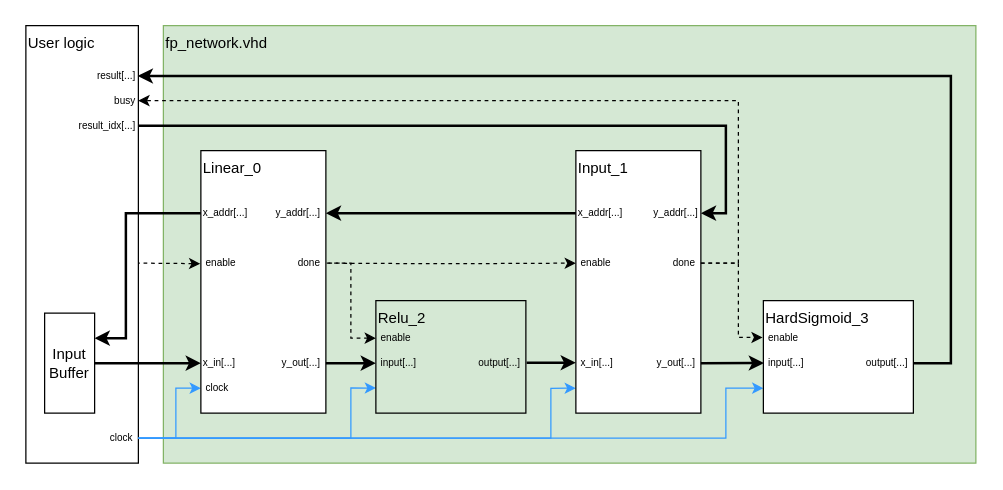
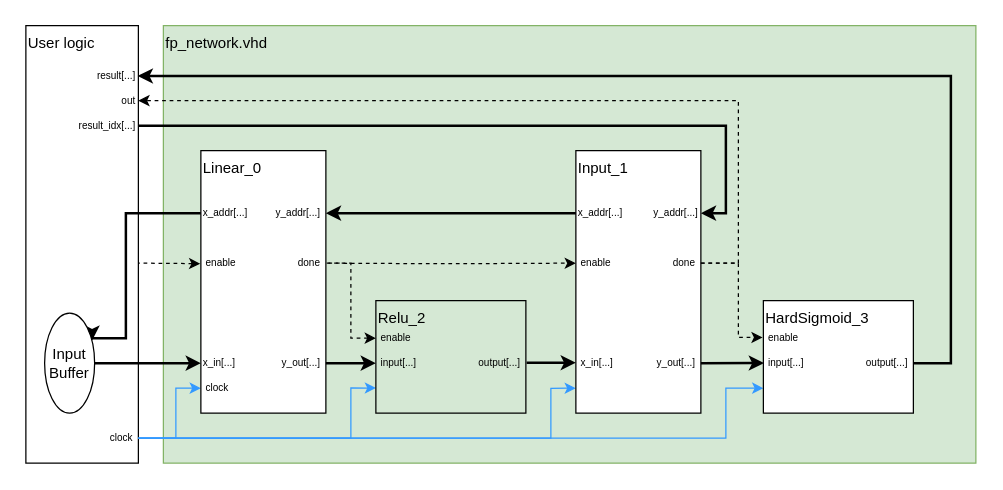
(124, 101) -> (127, 101)
(69, 363) -> (69, 363)
